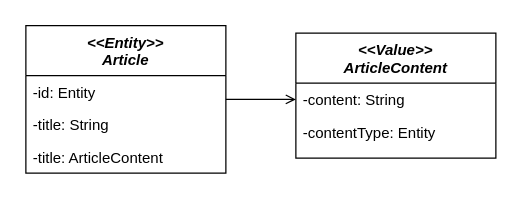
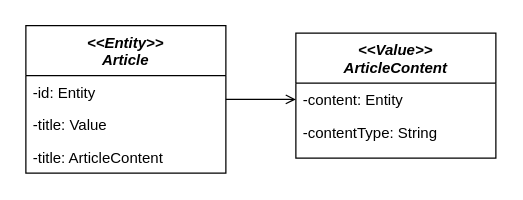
(364, 100) -> (364, 100)
(82, 125) -> (77, 125)
(381, 133) -> (381, 133)
